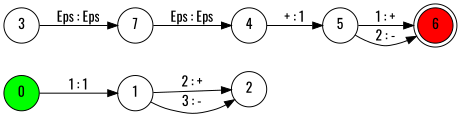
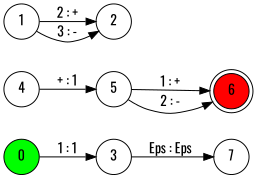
(187, 25) -> none
(74, 93) -> (63, 157)
